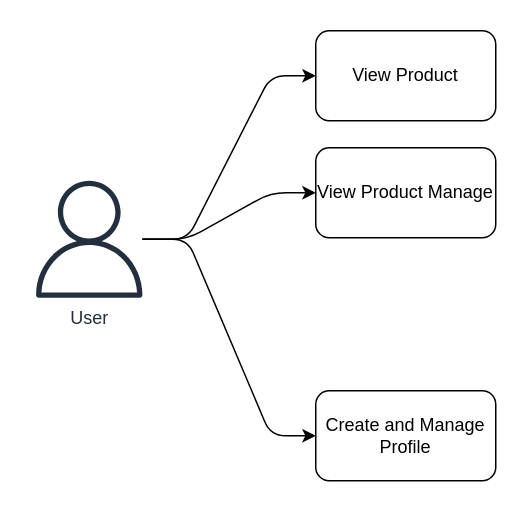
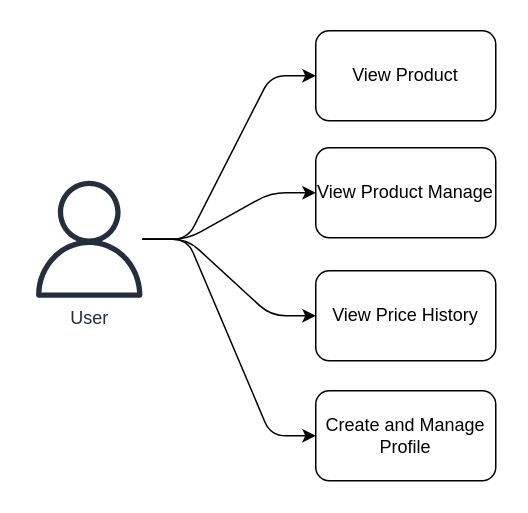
none -> (241, 288)
none -> (406, 316)
